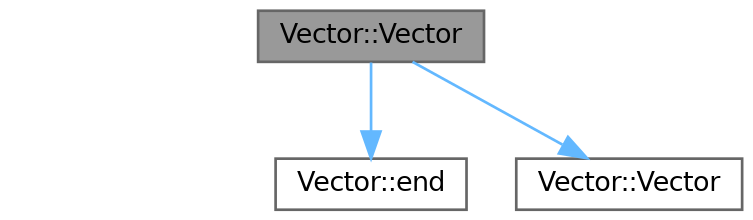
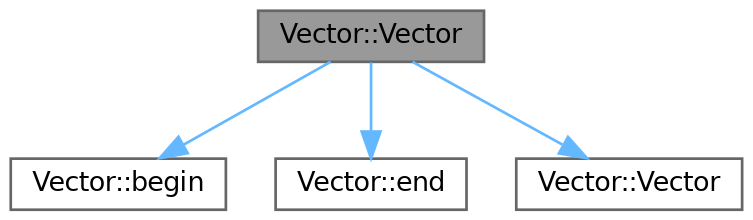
none -> (118, 184)
